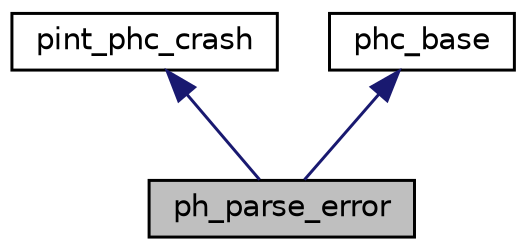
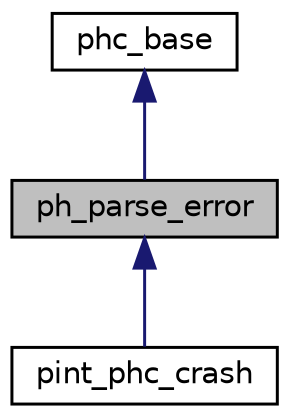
(223, 137) -> (145, 308)
